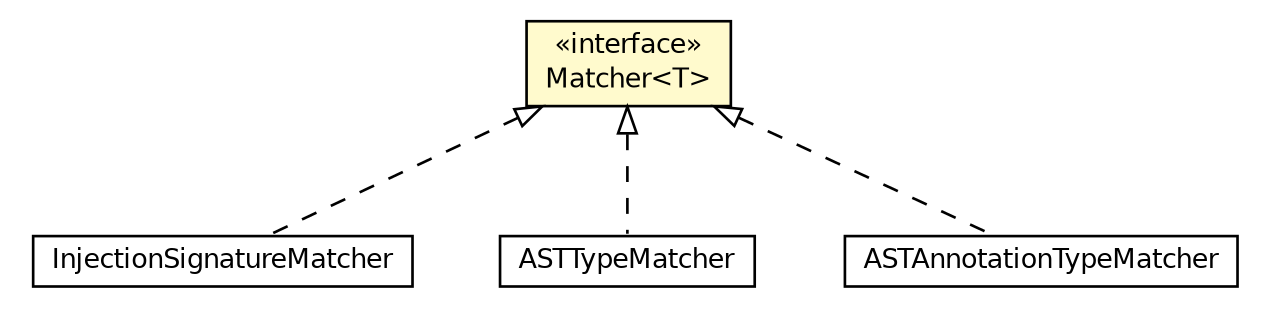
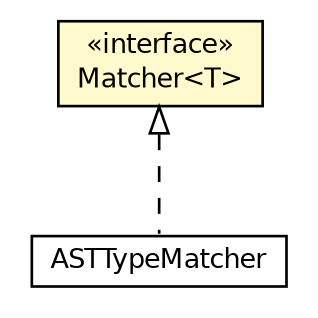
(222, 260) -> none
(1041, 260) -> none
